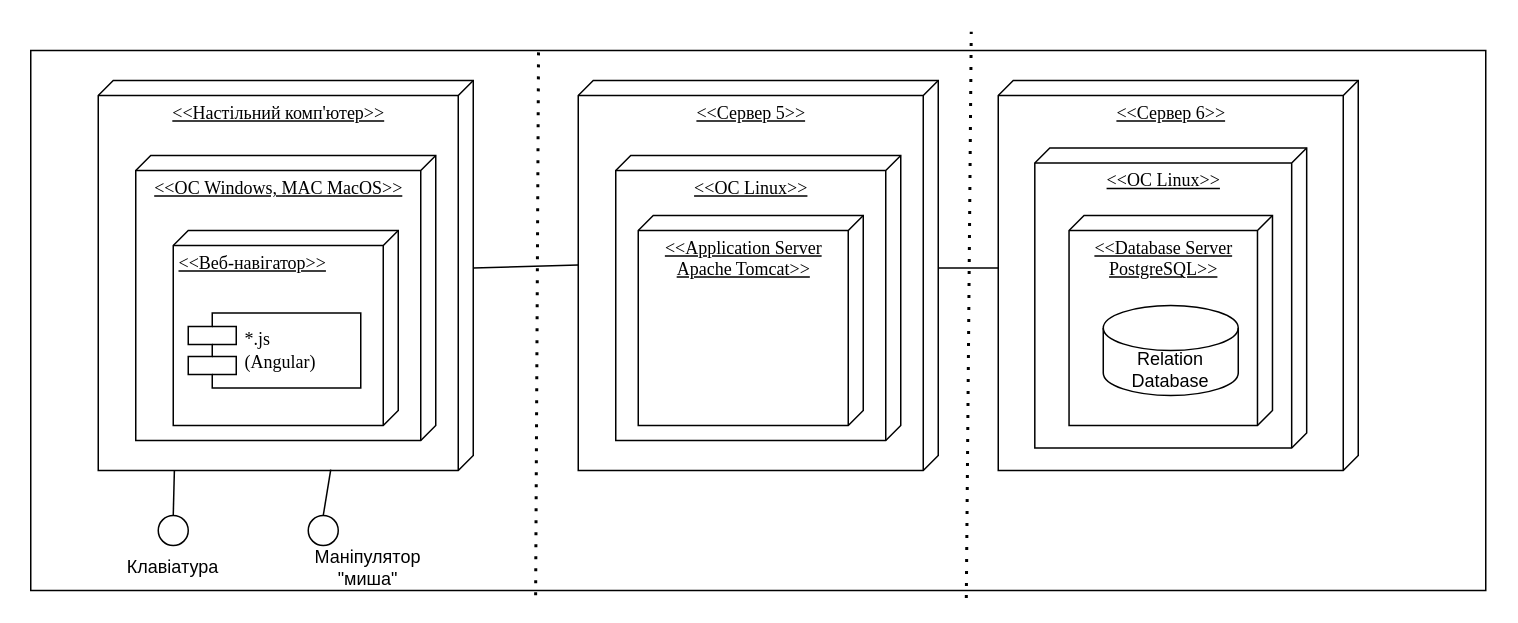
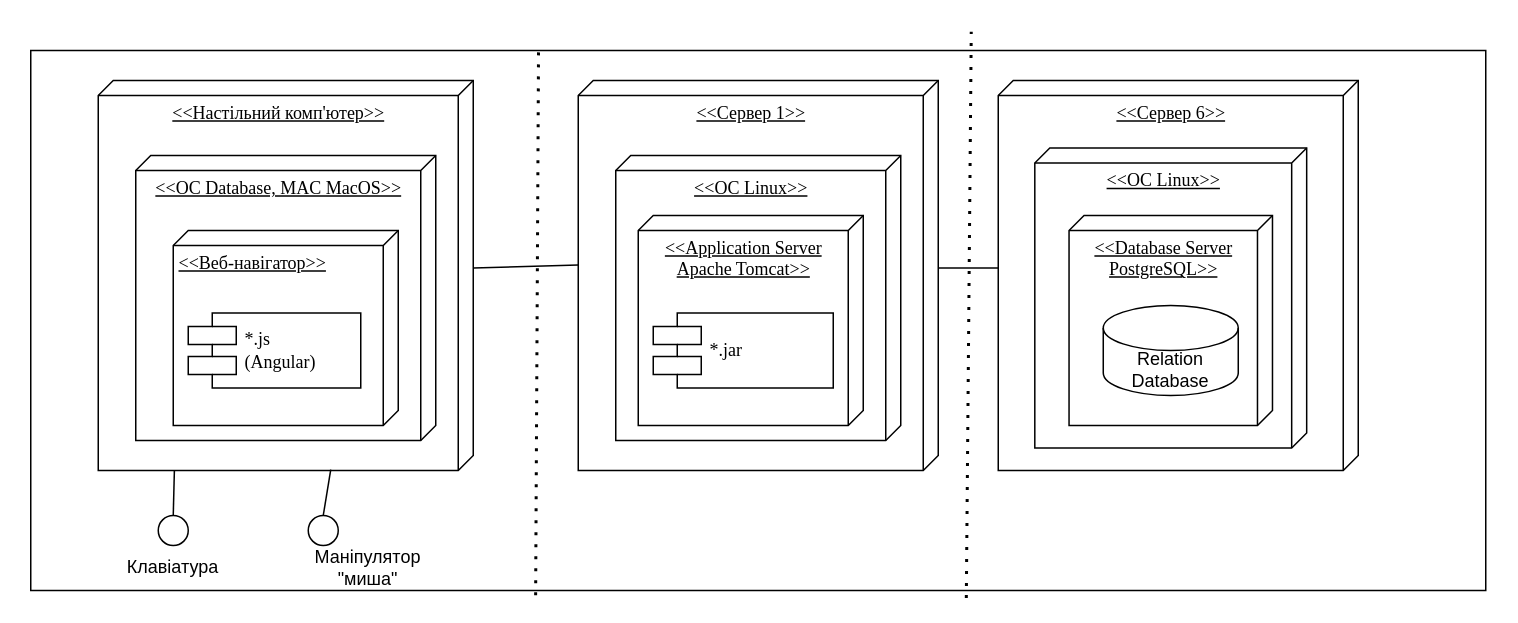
(752, 114) -> (752, 114)
(279, 189) -> (279, 189)
none -> (743, 350)
